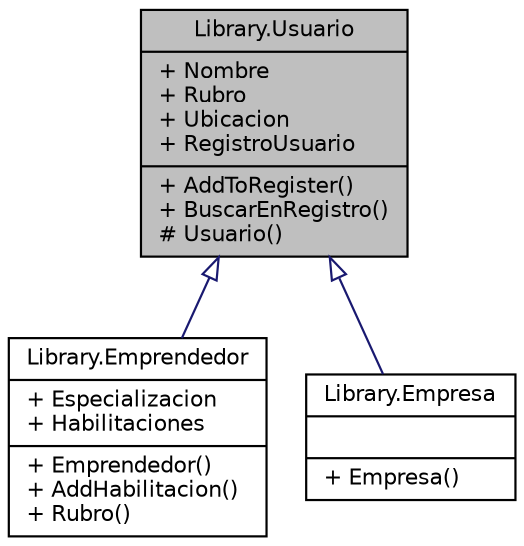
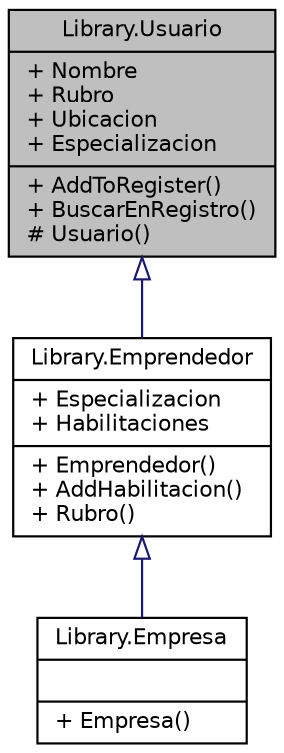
(258, 144) -> (122, 144)
(361, 326) -> (142, 588)
